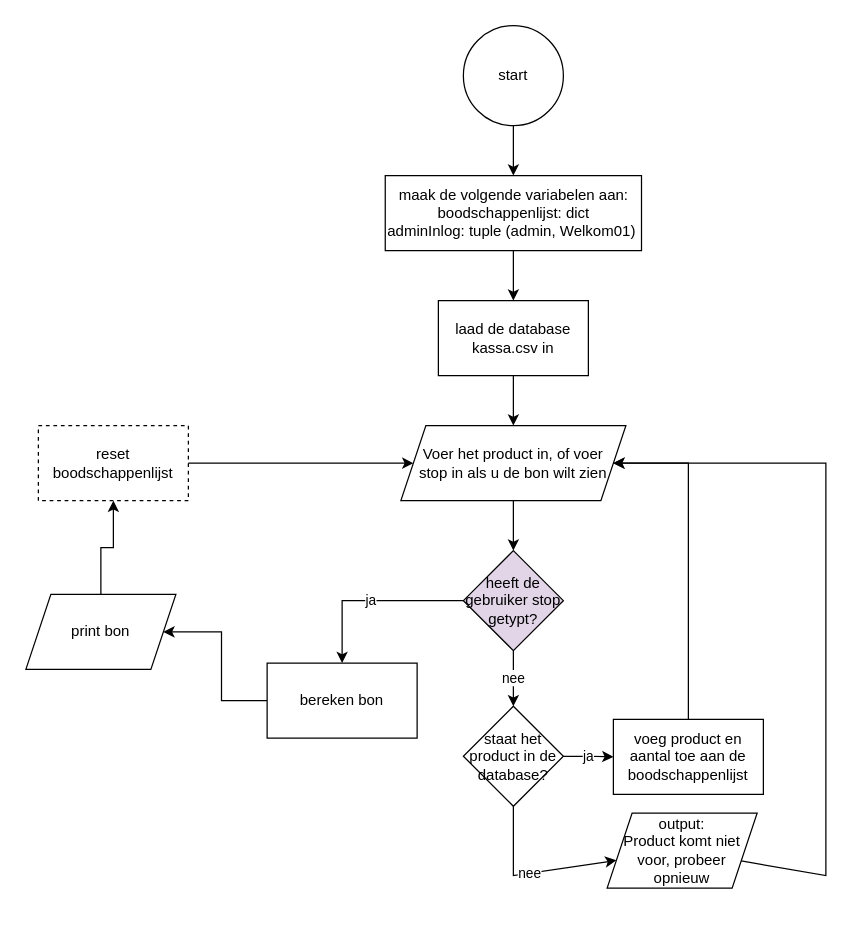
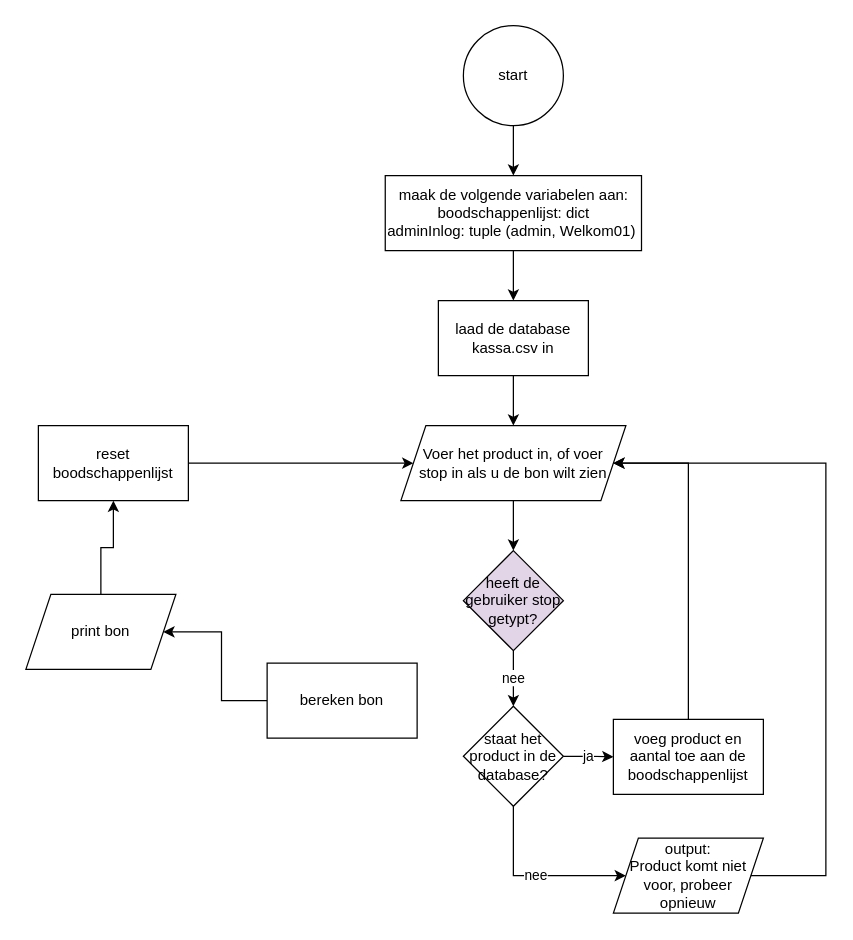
(113, 463) -> (113, 463)
(376, 601) -> none
(682, 851) -> (688, 876)
